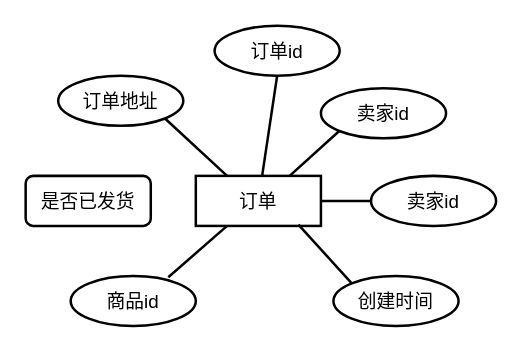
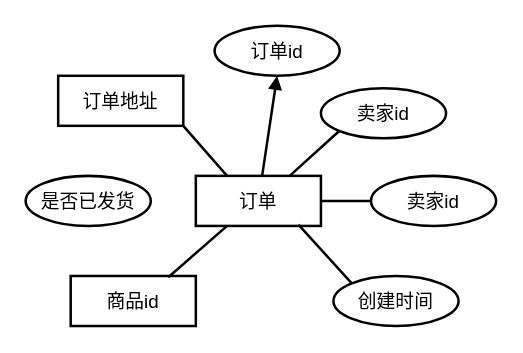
(276, 85) -> (275, 90)
(121, 101) -> (121, 101)
(88, 201) -> (88, 201)
(133, 301) -> (133, 301)
